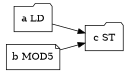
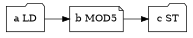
(65, 28) -> (53, 19)
